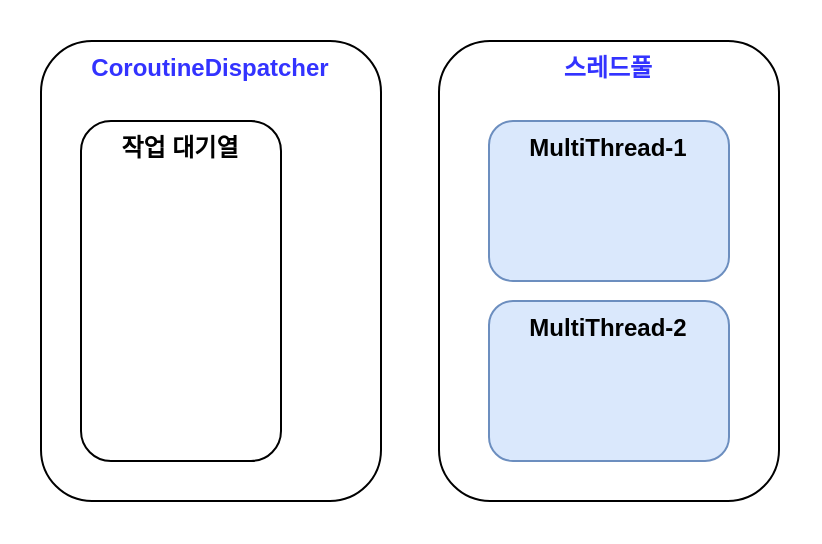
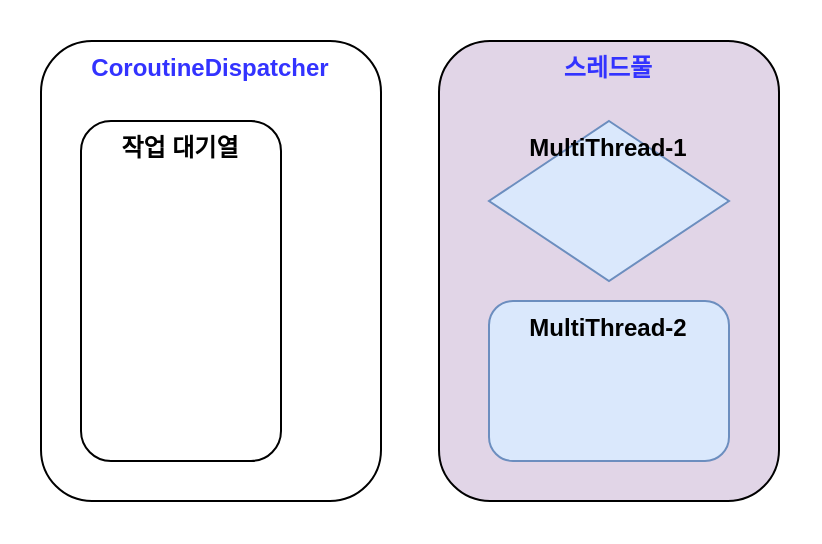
(609, 69) -> (609, 69)
(609, 201) -> (609, 201)
